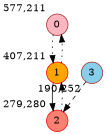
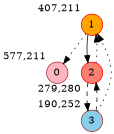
(52, 45) -> (111, 77)
none -> (87, 93)
